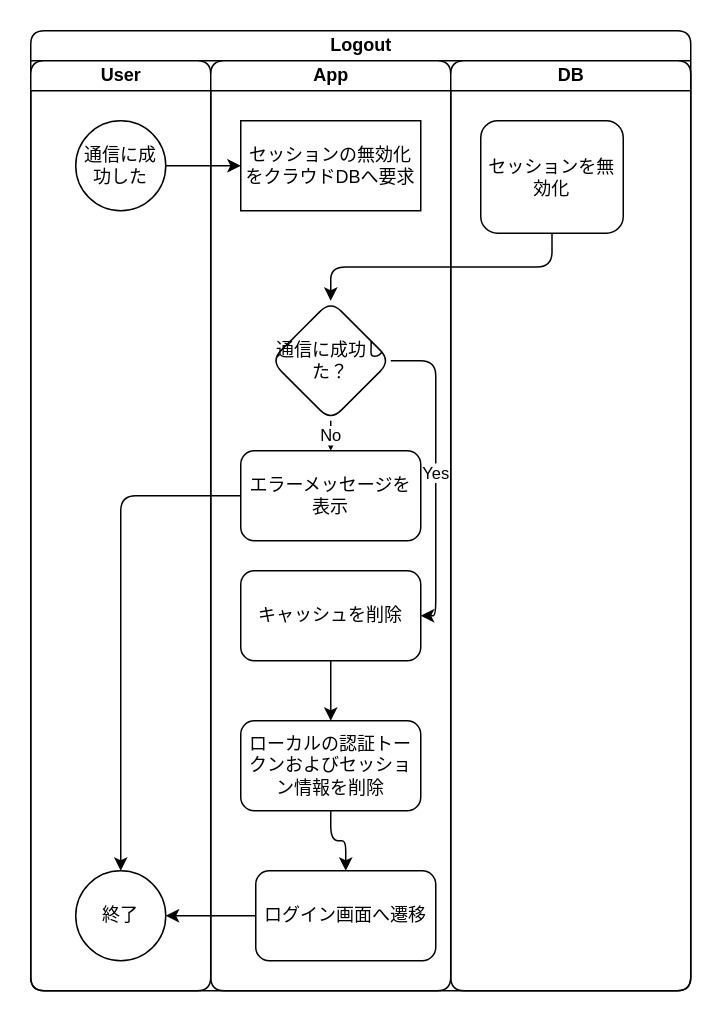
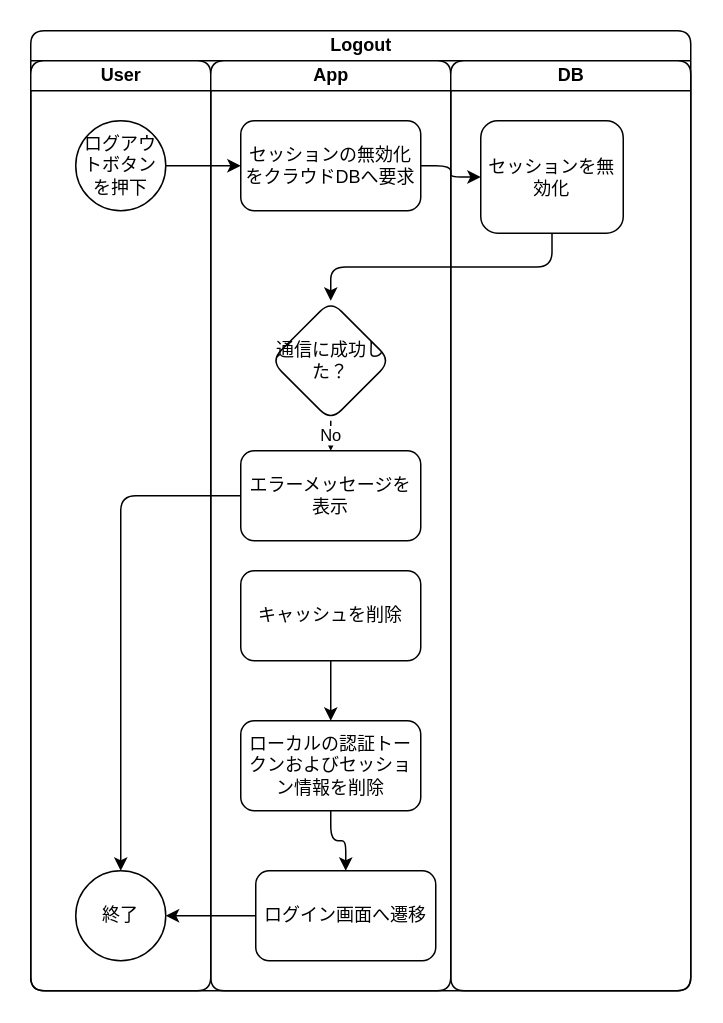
(121, 166) -> (121, 166)
(331, 166) -> (331, 166)
none -> (432, 166)
(436, 471) -> none
